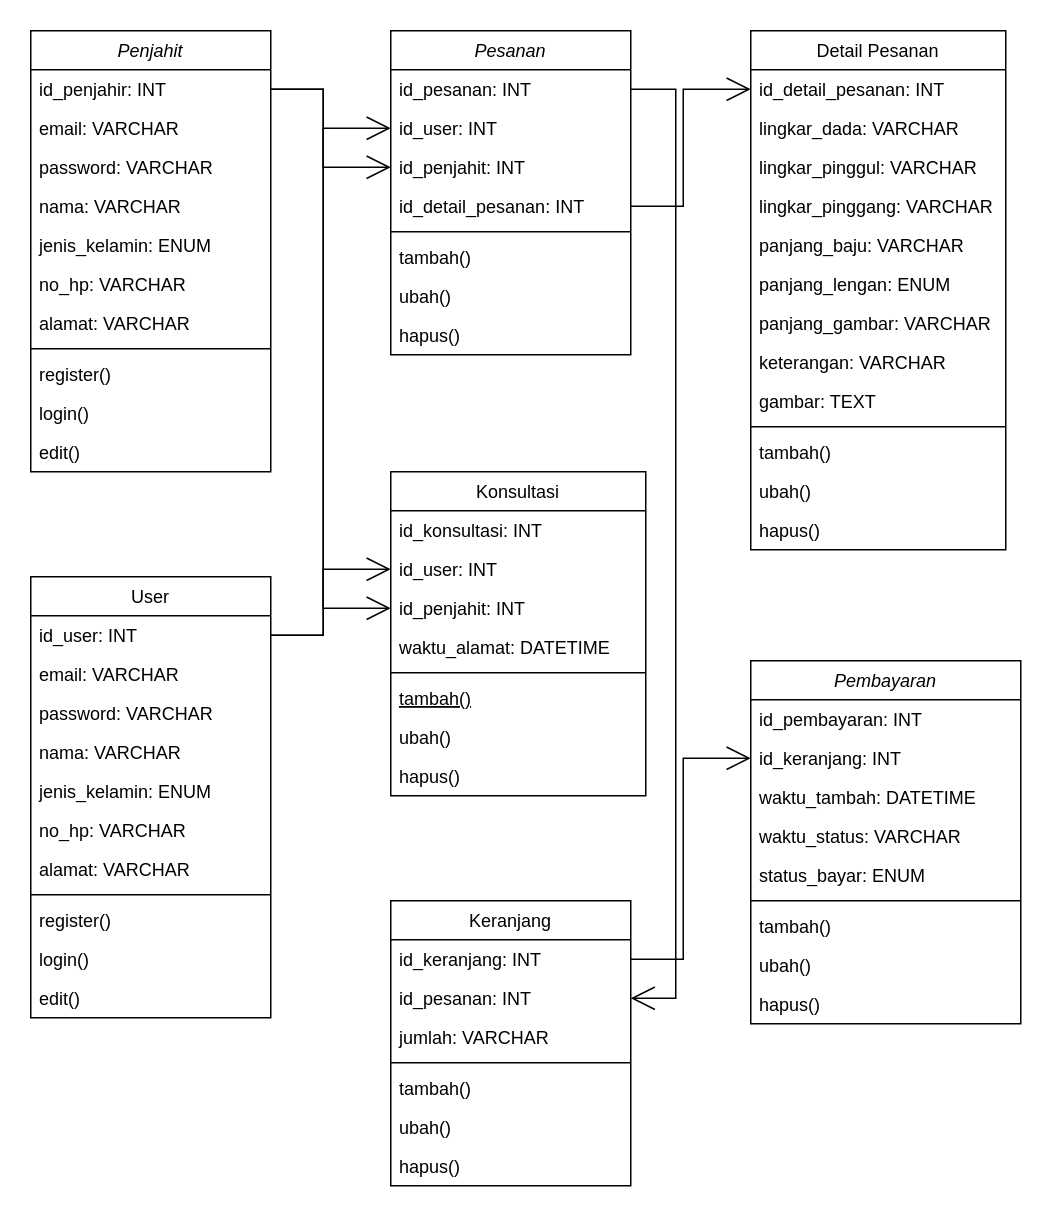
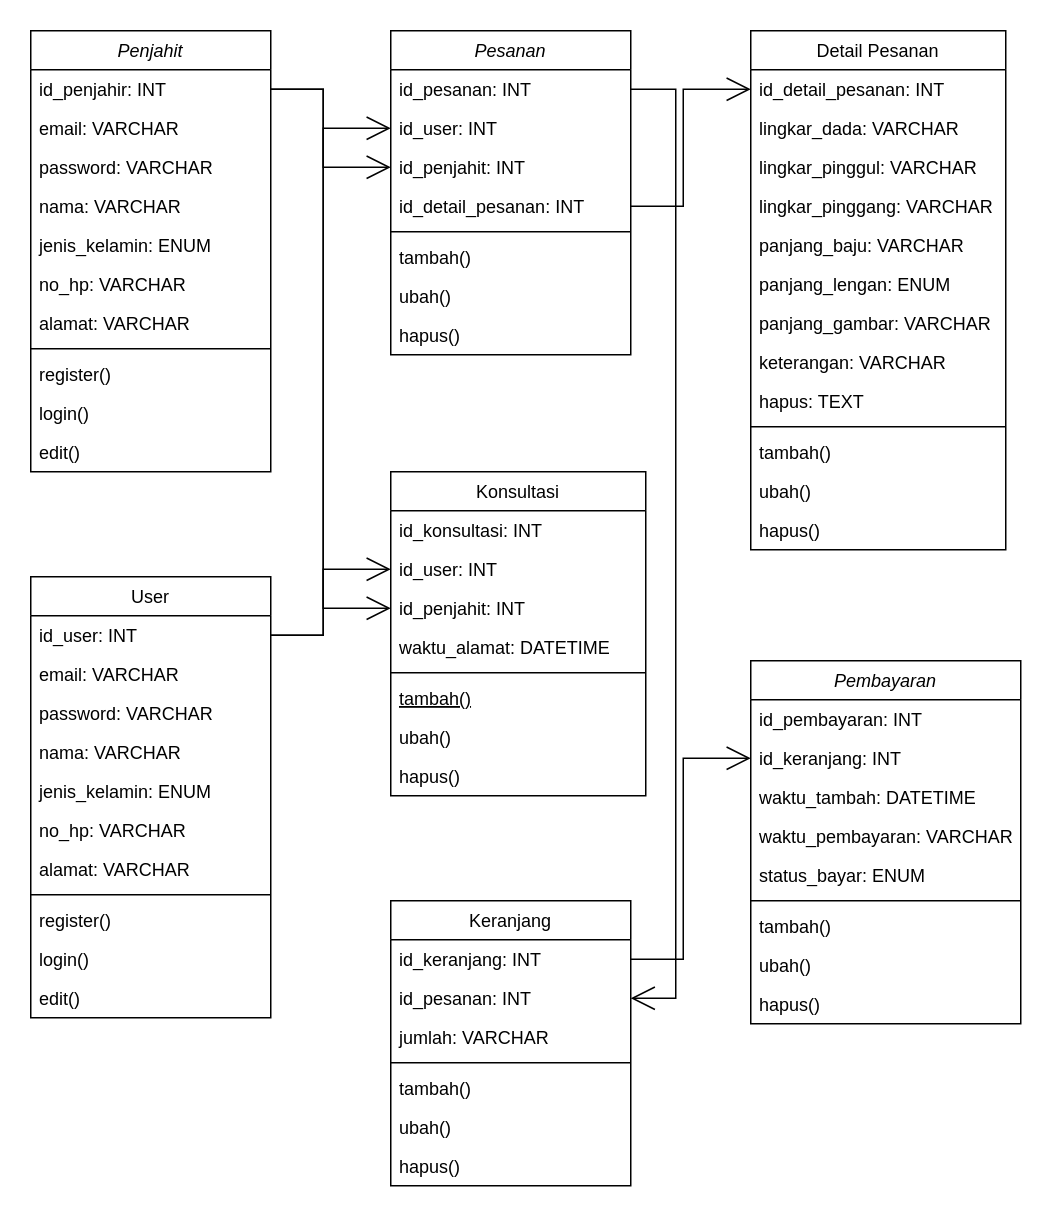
(815, 402) -> (810, 402)
(860, 837) -> (880, 837)
